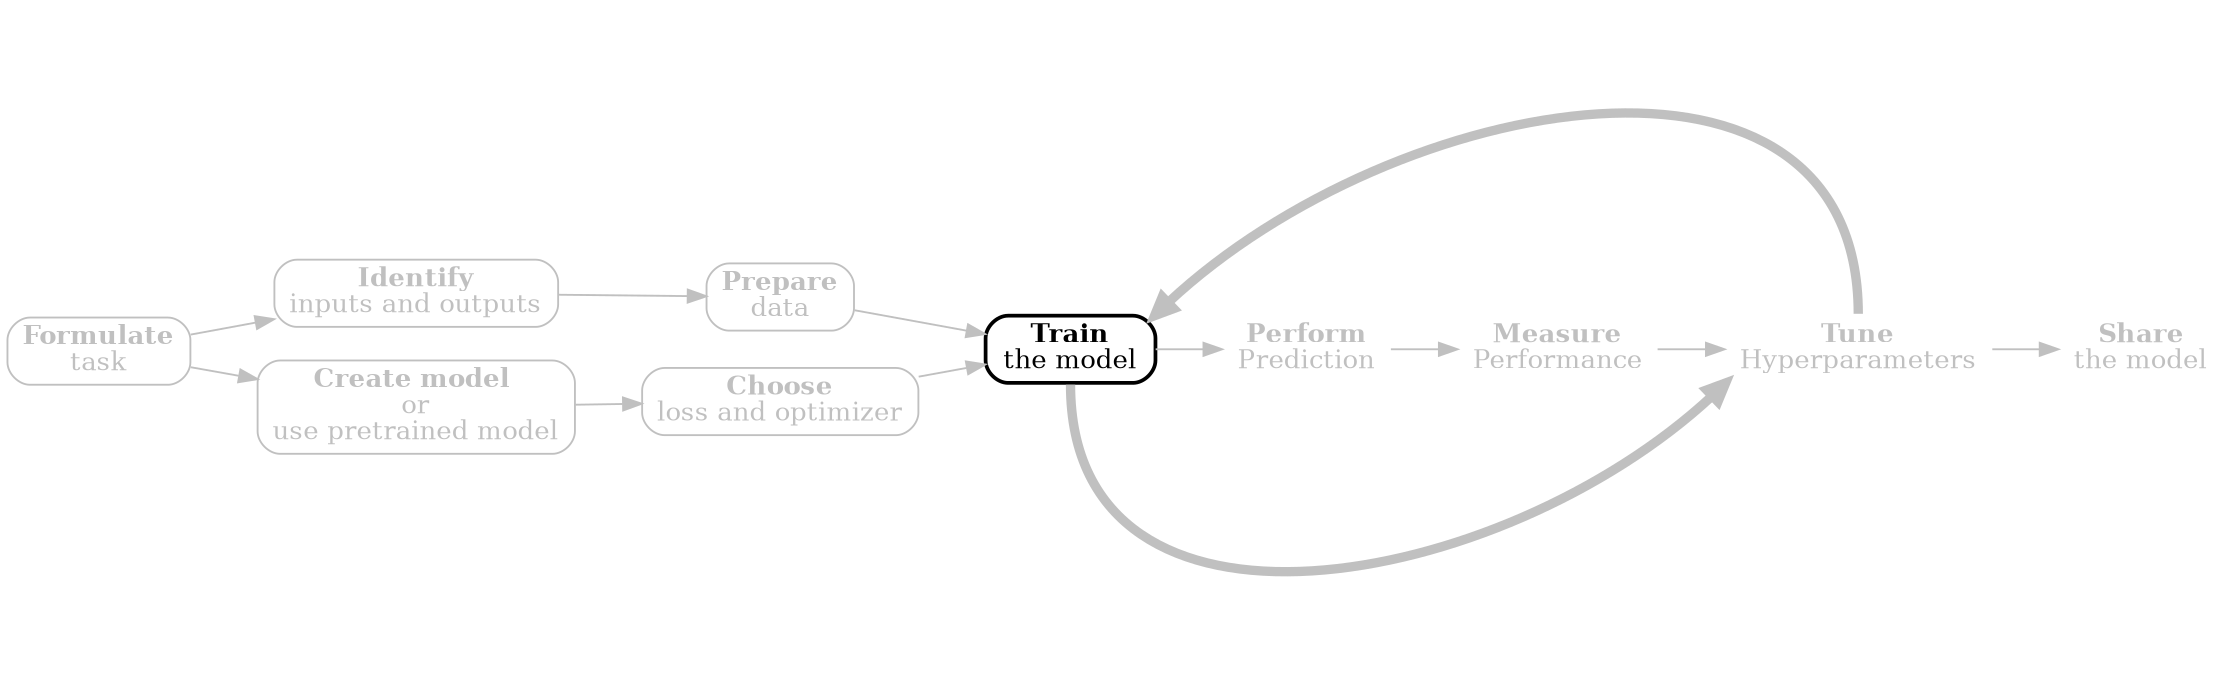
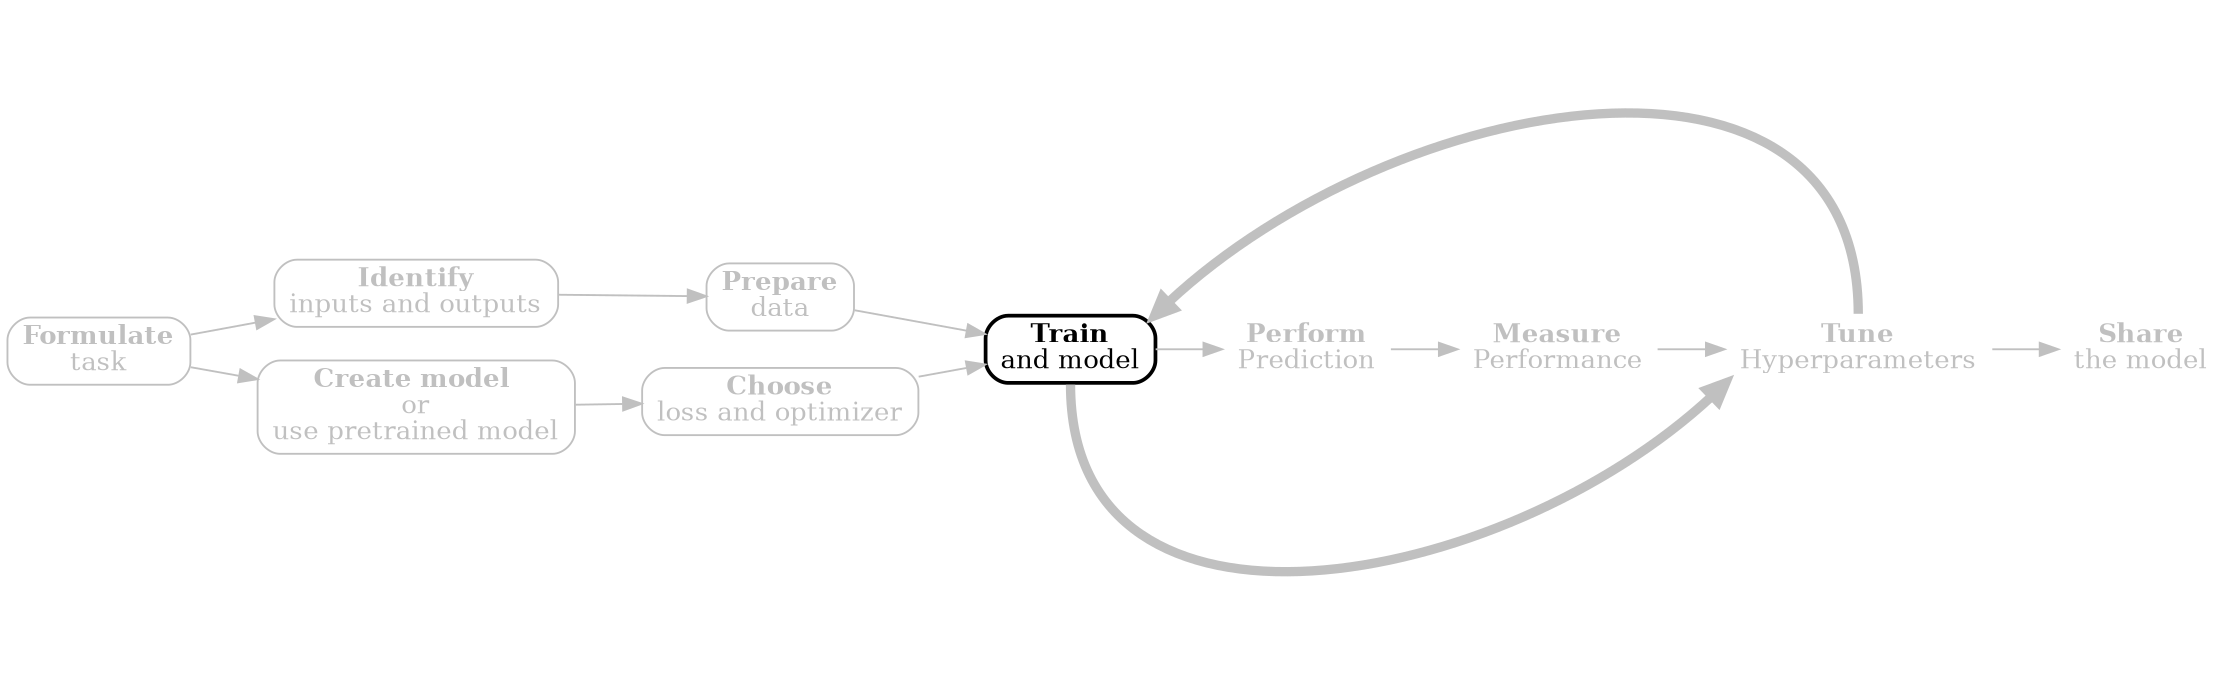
(1071, 360) -> (1071, 360)
